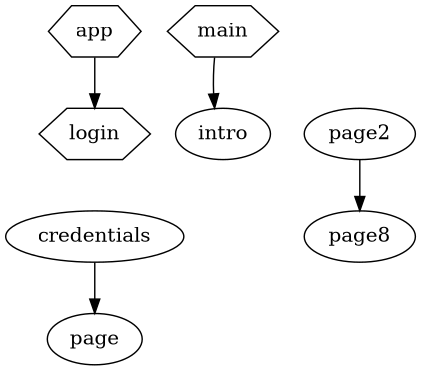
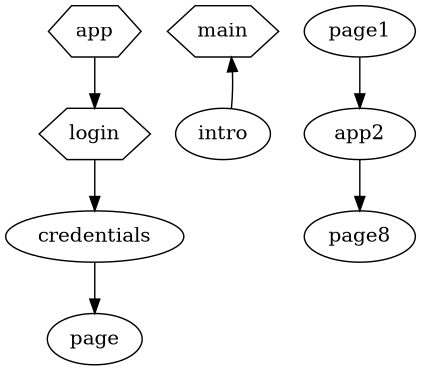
none -> (360, 31)
(213, 76) -> (233, 90)
(360, 134) -> (360, 134)
none -> (95, 178)
